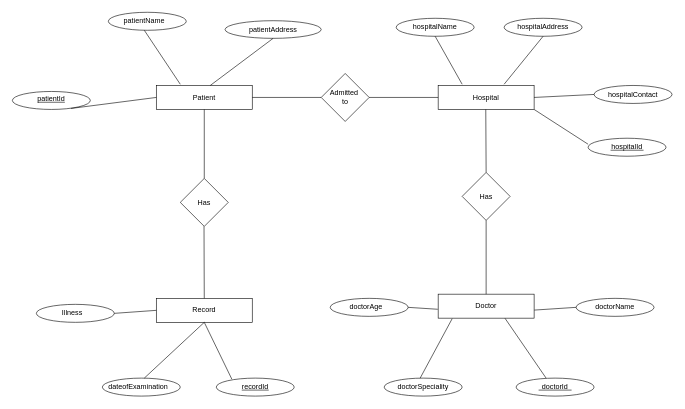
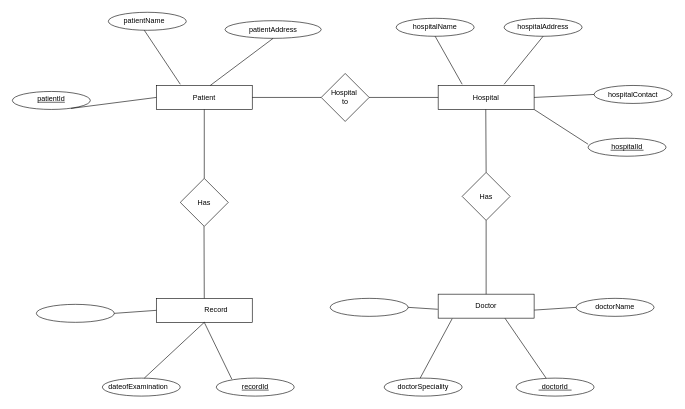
(345, 98) -> (345, 98)
(366, 308) -> none
(204, 311) -> (216, 311)
(72, 314) -> none
